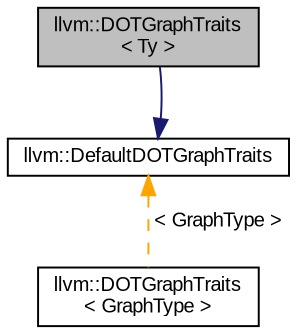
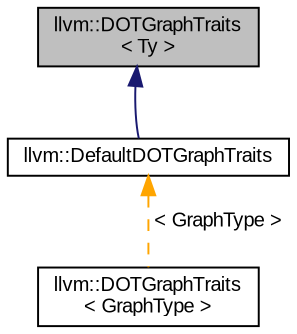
(162, 93) -> (136, 112)
